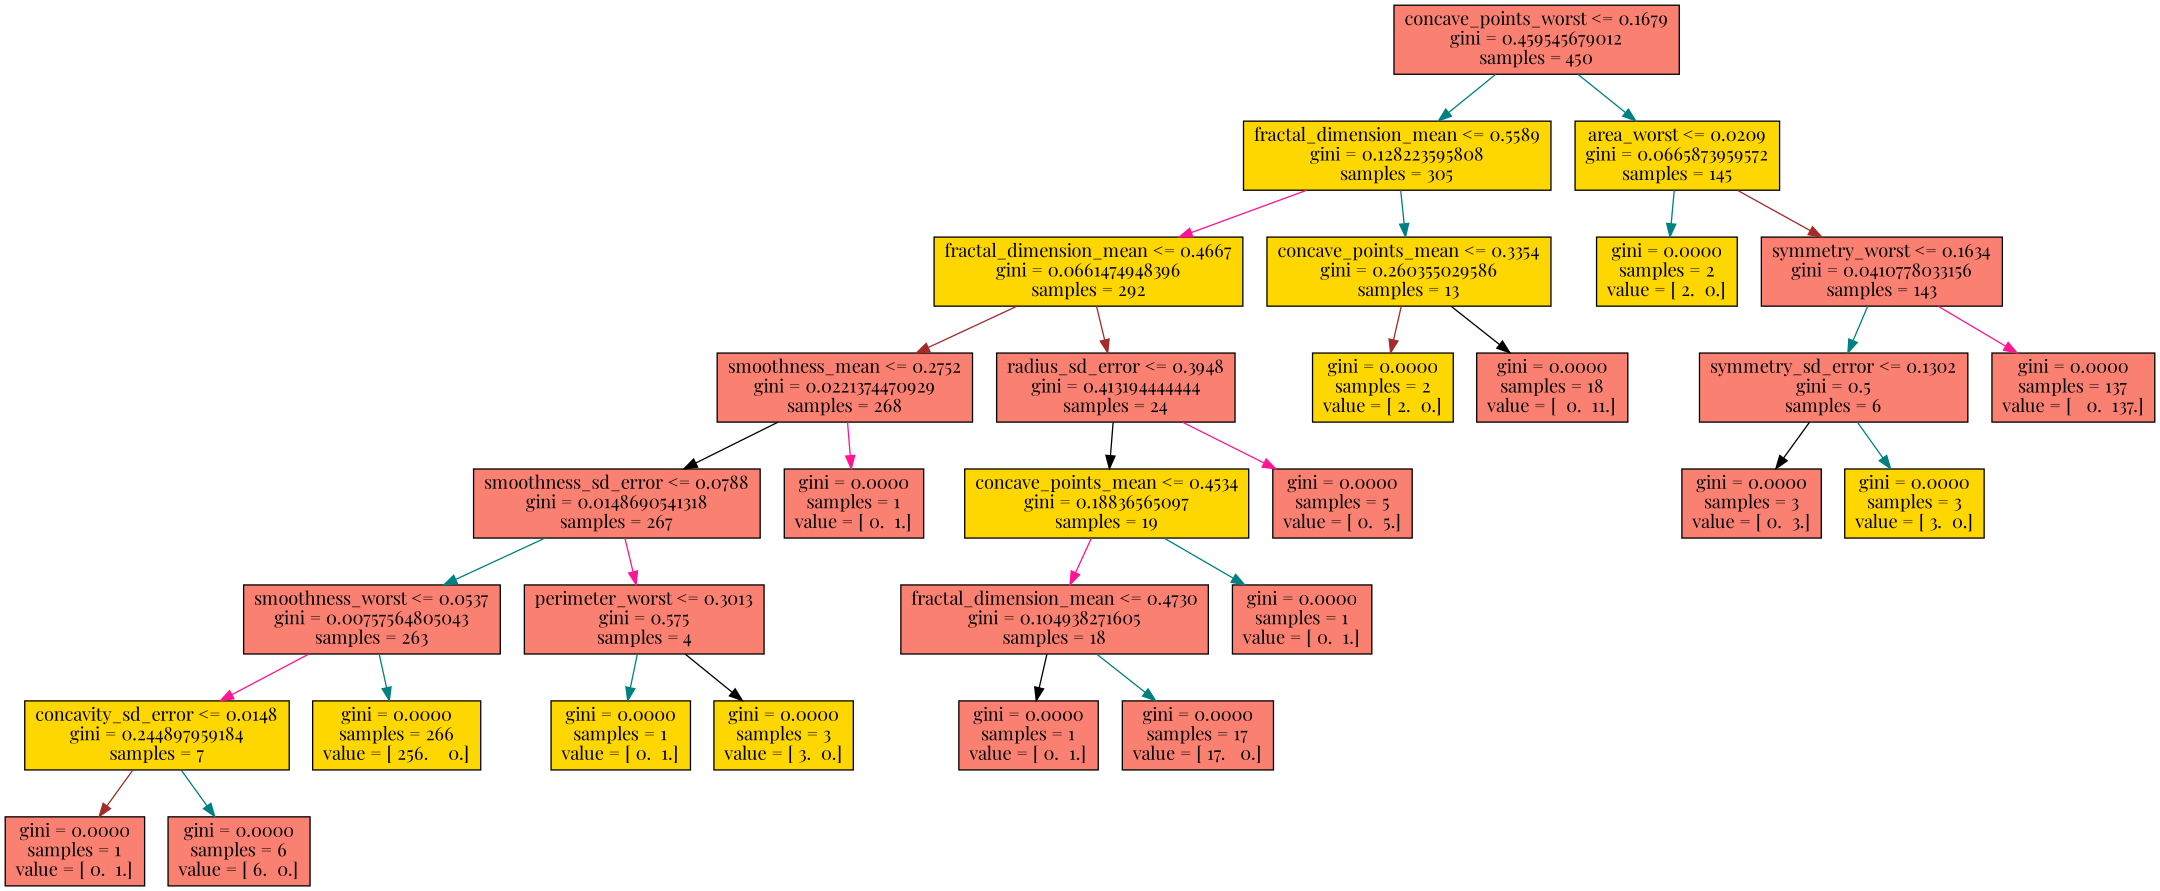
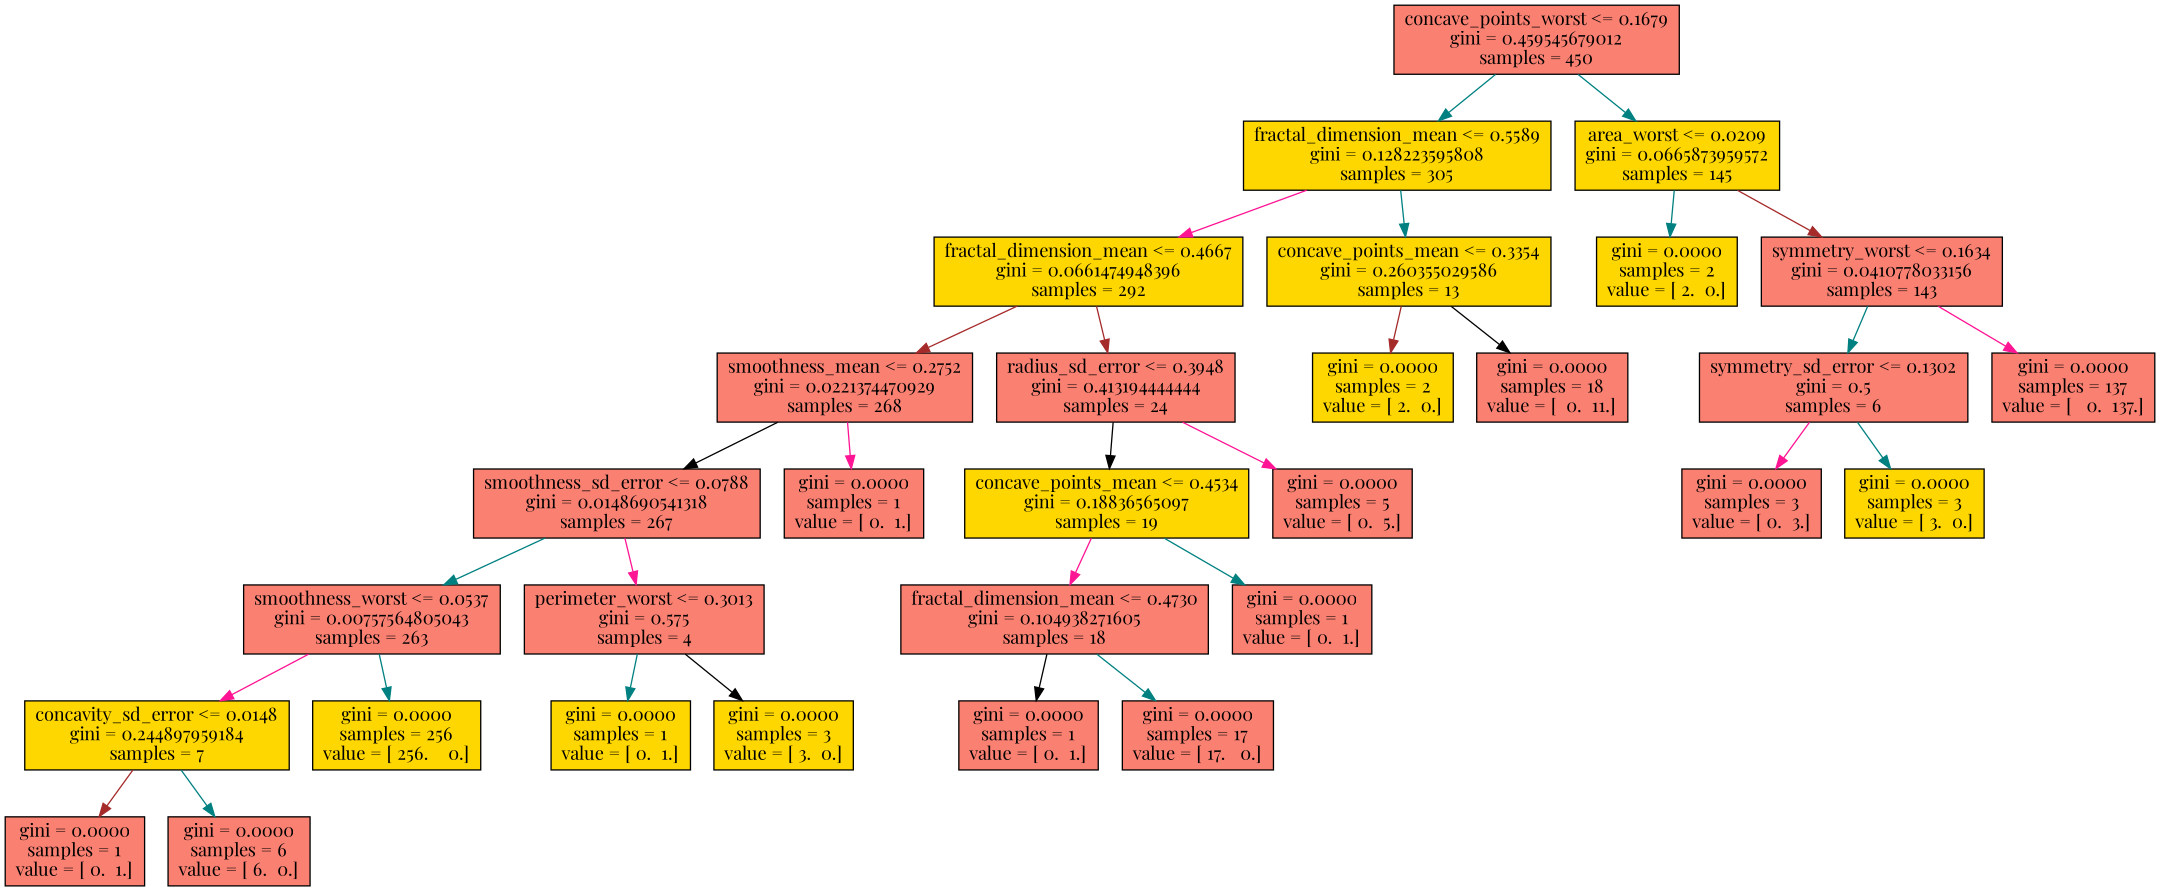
(1797, 440) -> (1797, 440)
(397, 735) -> (397, 735)
